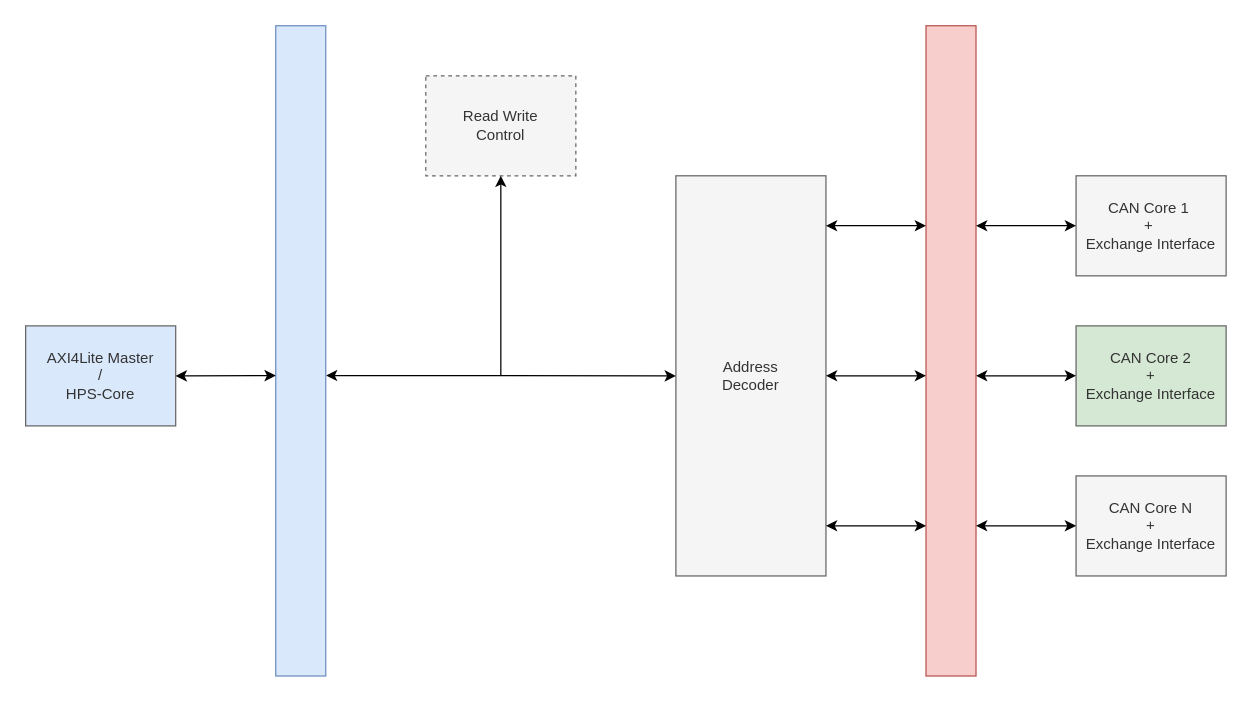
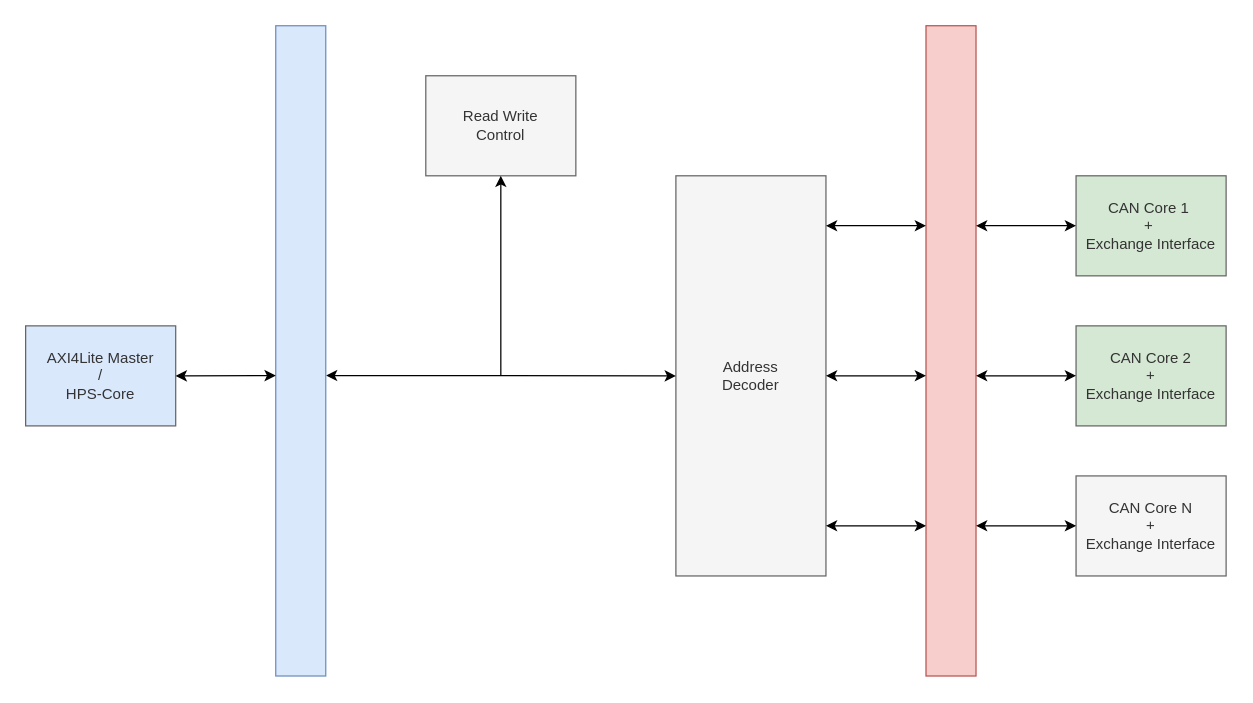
(501, 126) -> (501, 126)
(1151, 226) -> (1151, 226)
